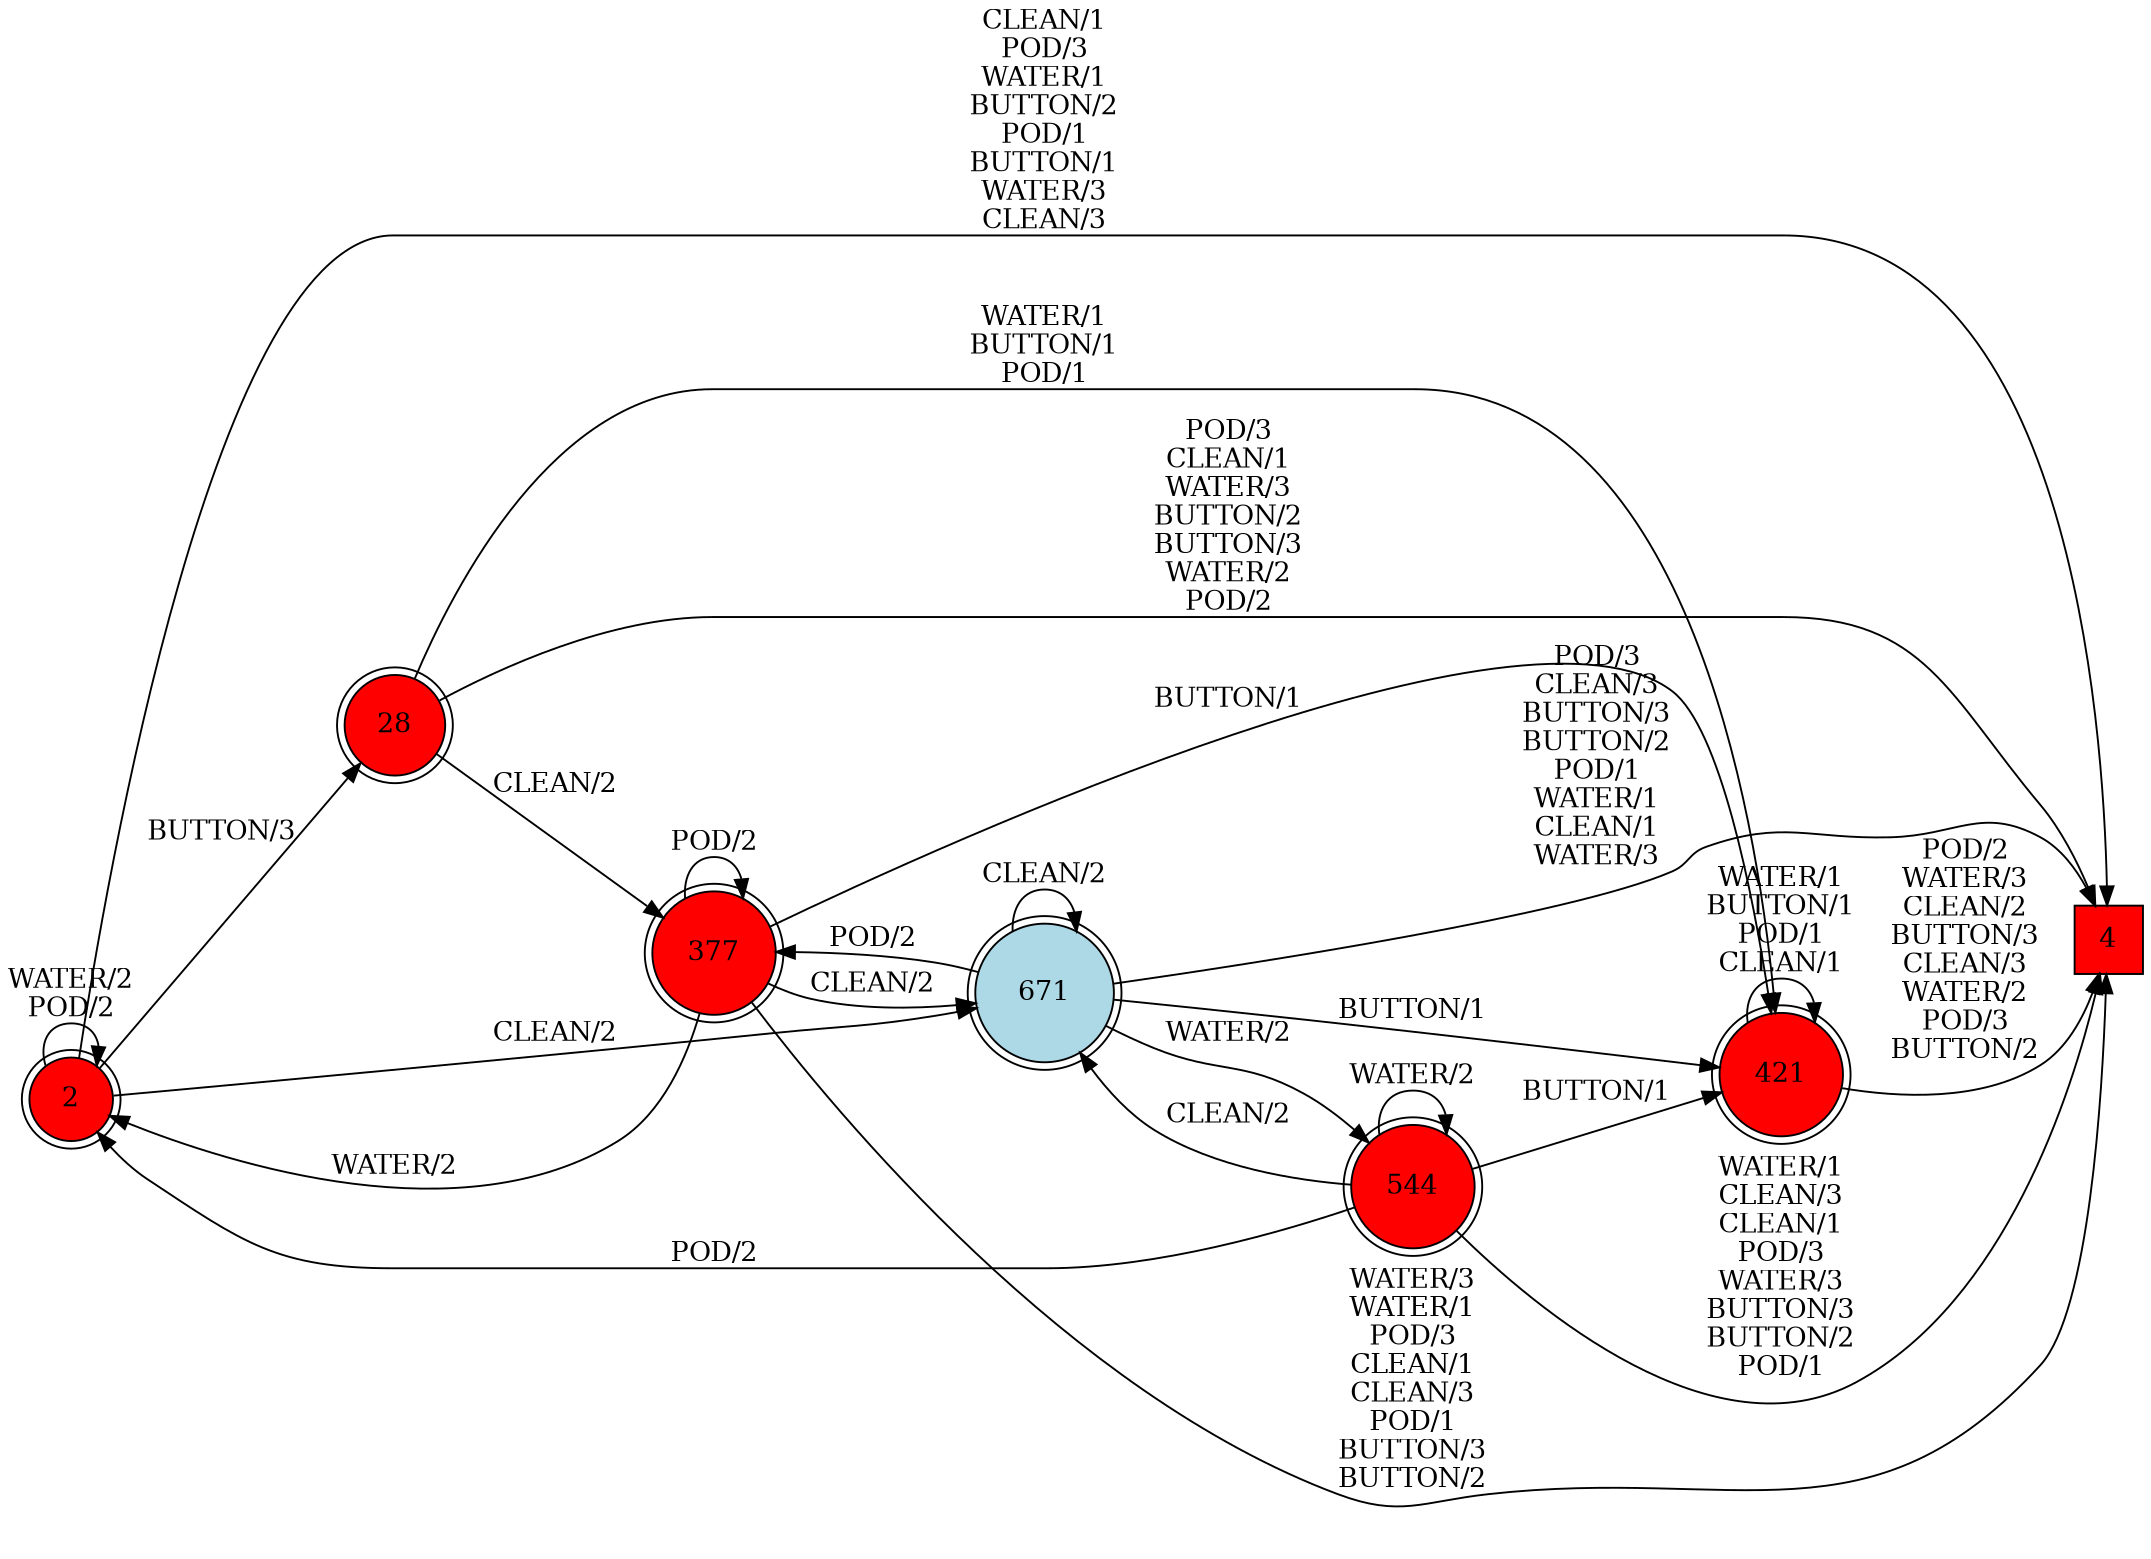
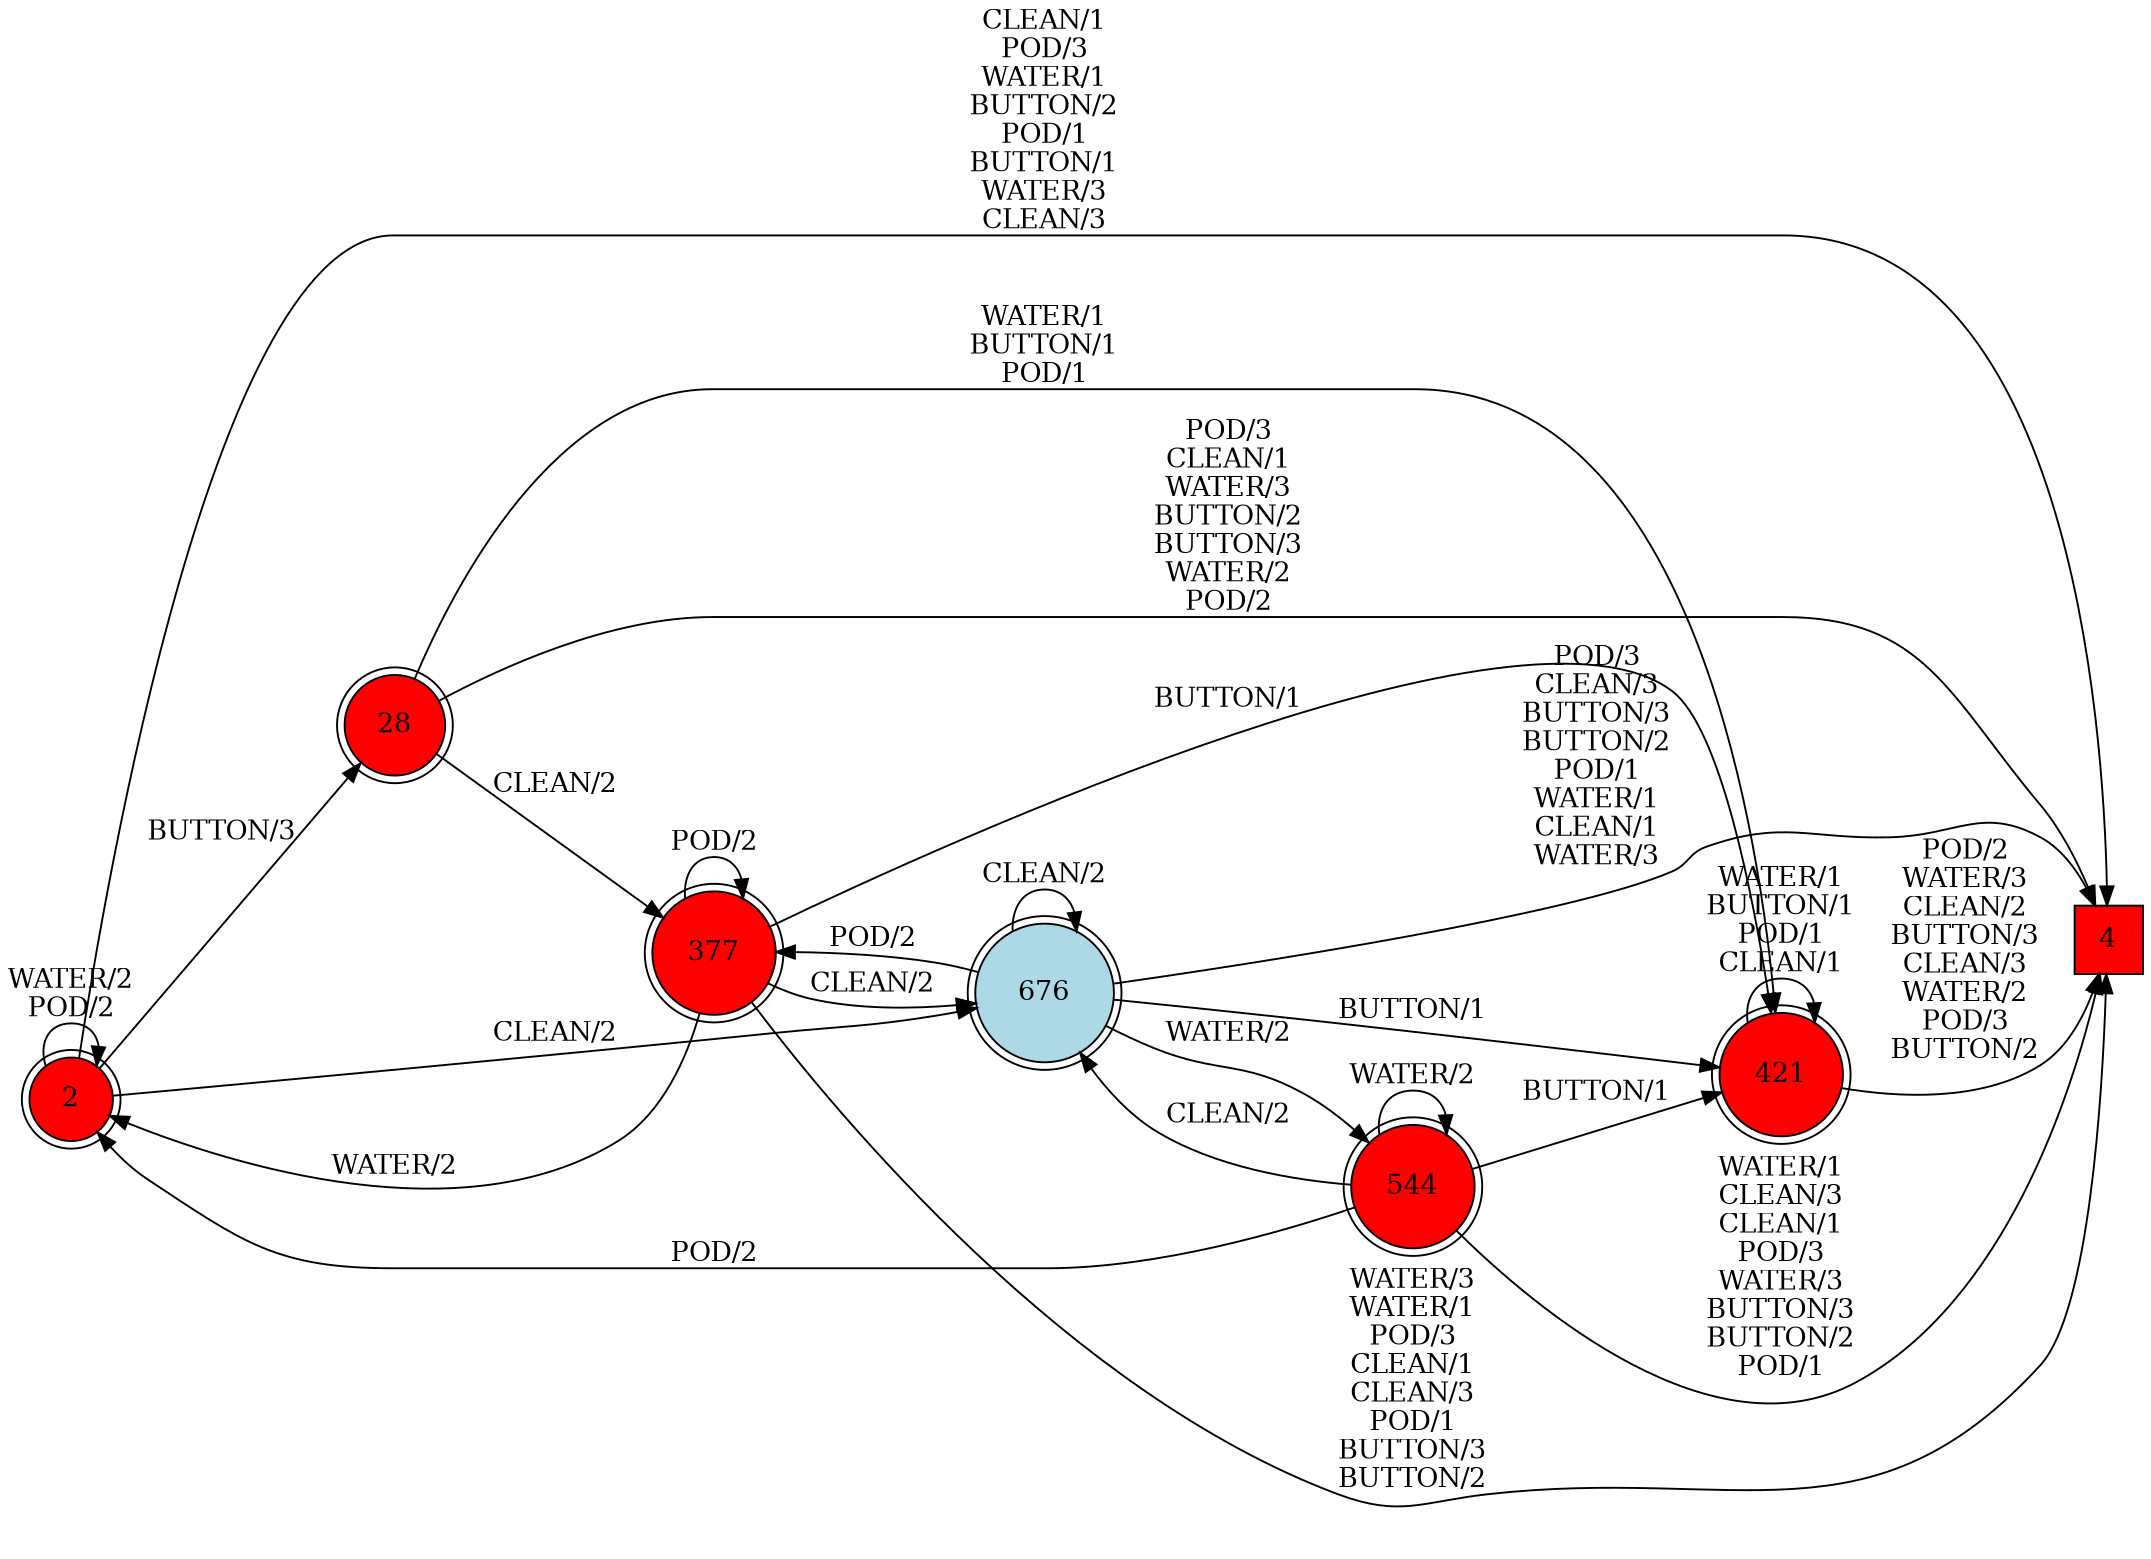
(1045, 993) -> (1045, 993)
